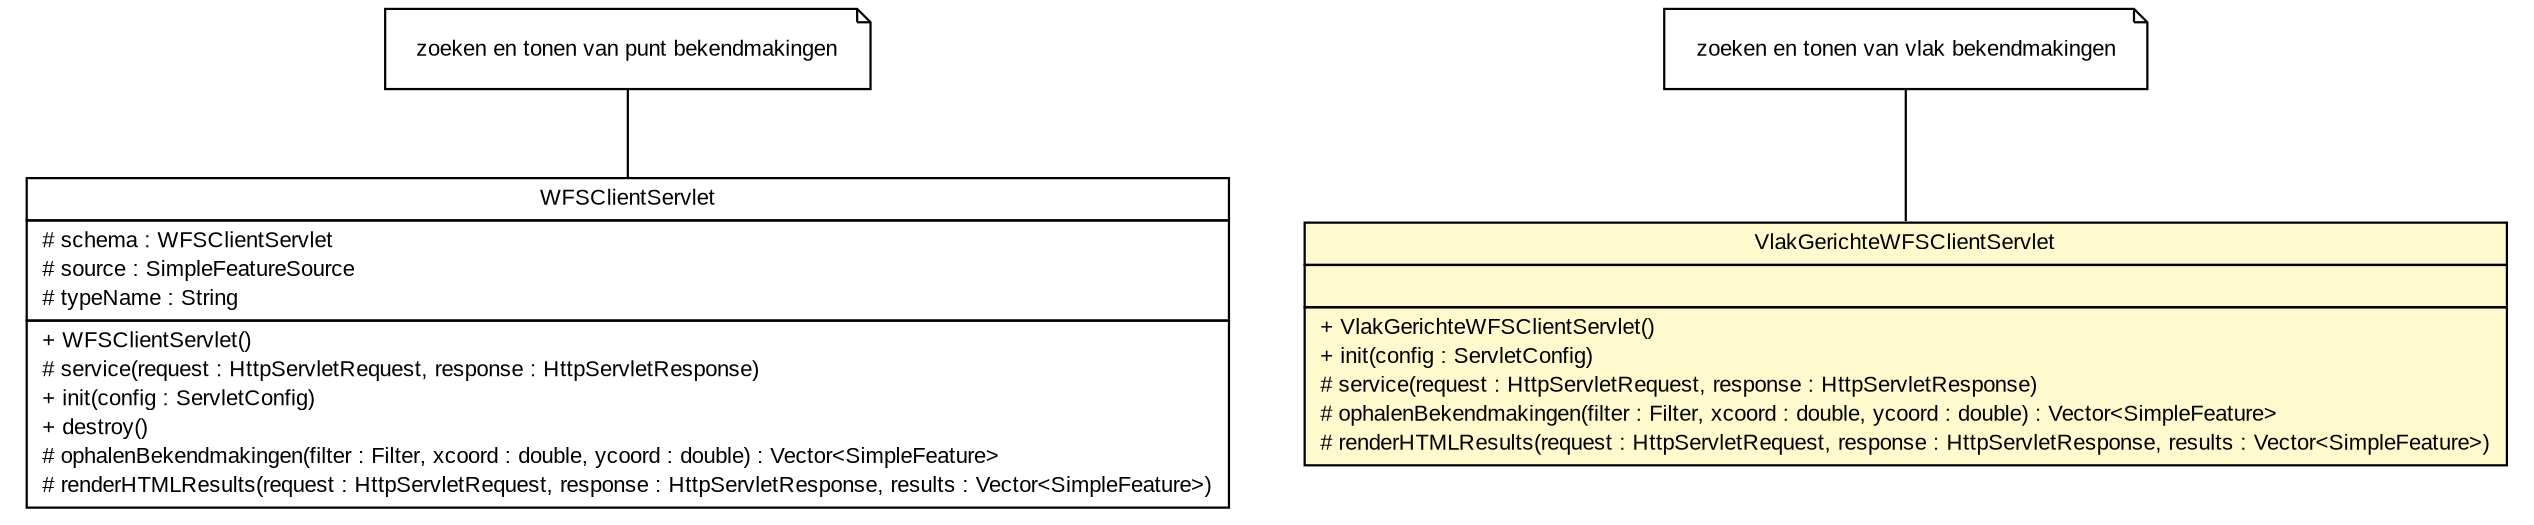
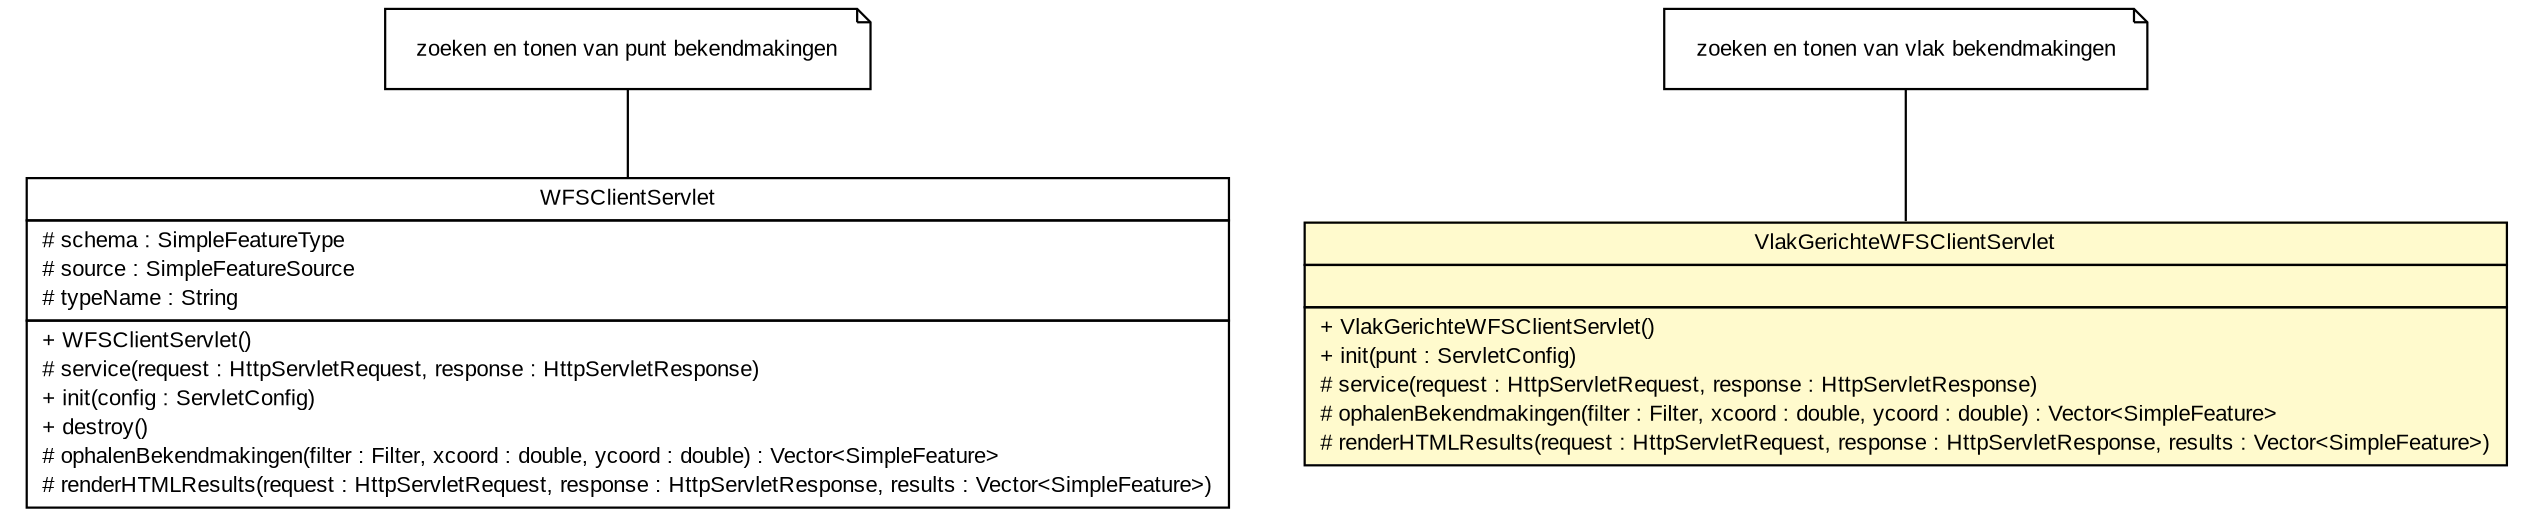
(188, 240) -> (194, 240)
(1457, 356) -> (1448, 356)
